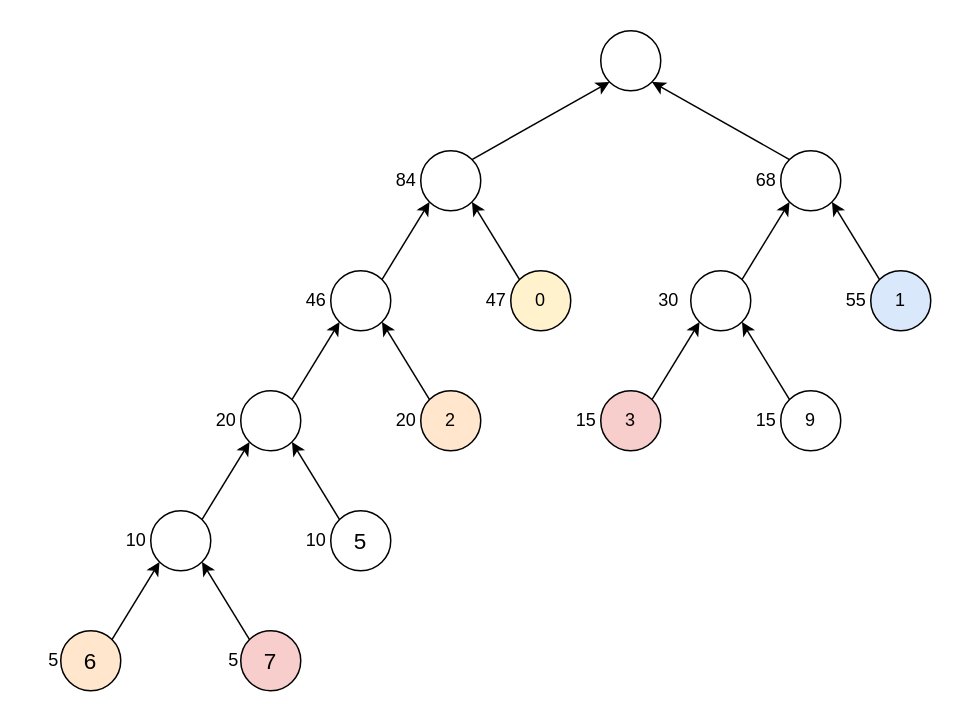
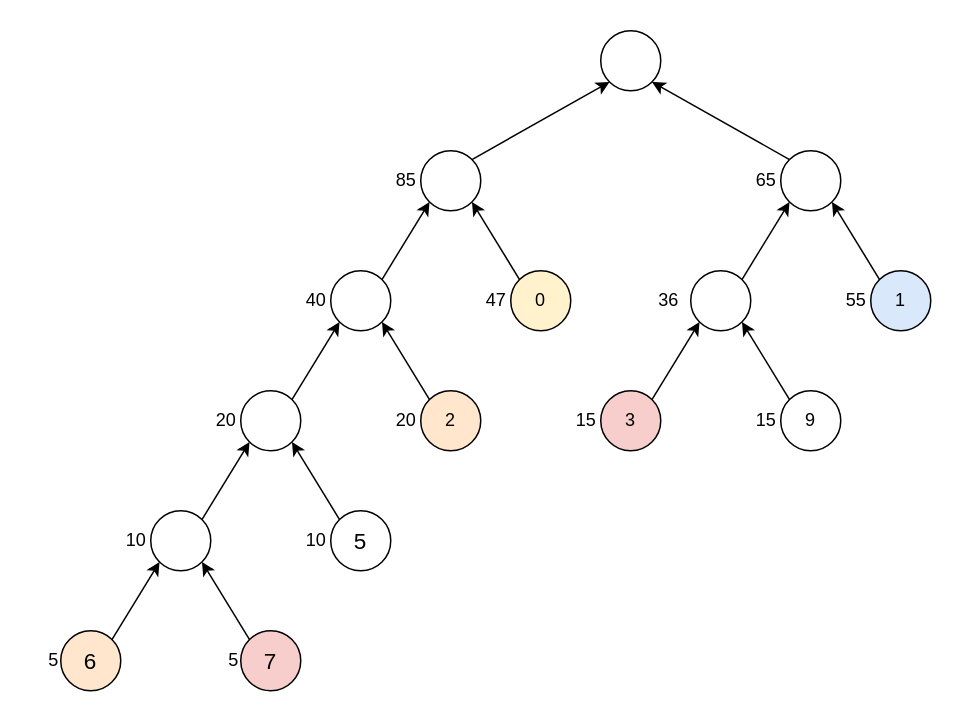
(407, 181) -> (407, 181)
(767, 181) -> (767, 181)
(317, 301) -> (317, 301)
(669, 301) -> (669, 301)
